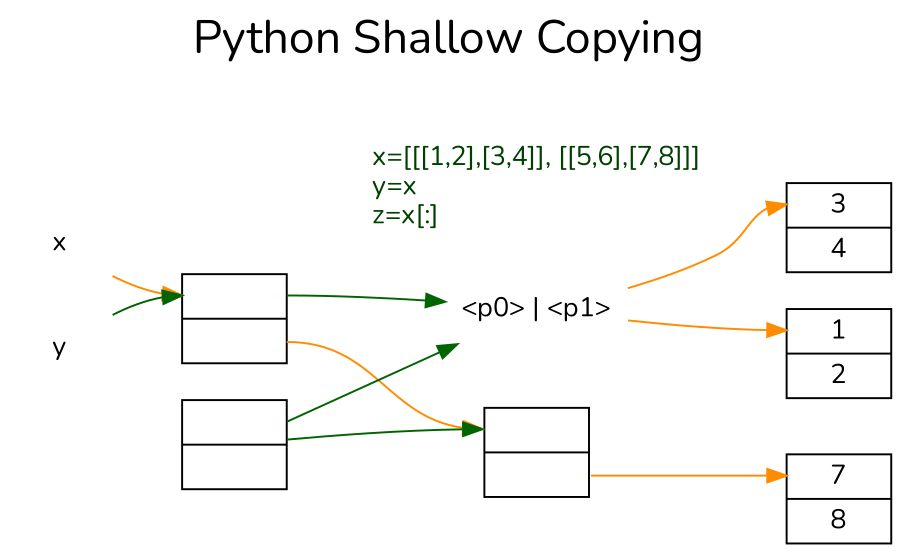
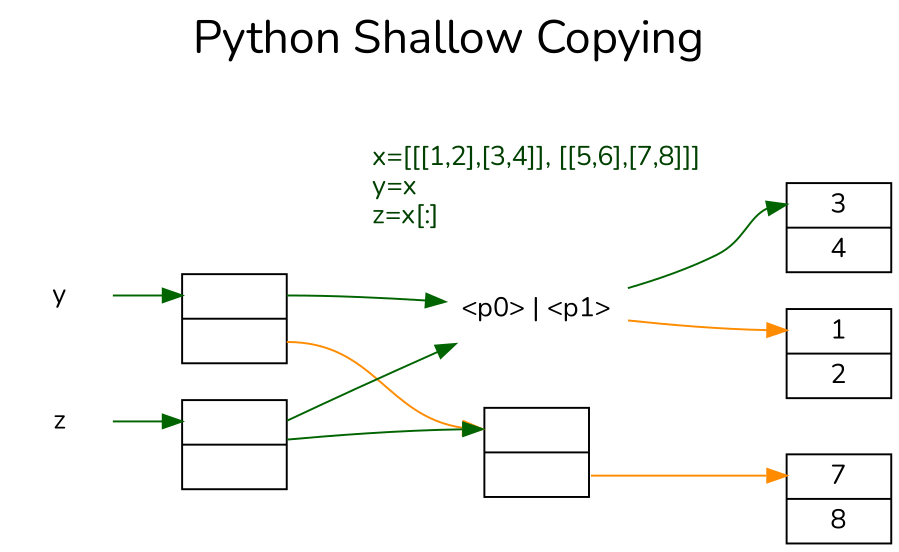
(60, 243) -> none
(705, 260) -> (705, 260)
none -> (60, 421)
